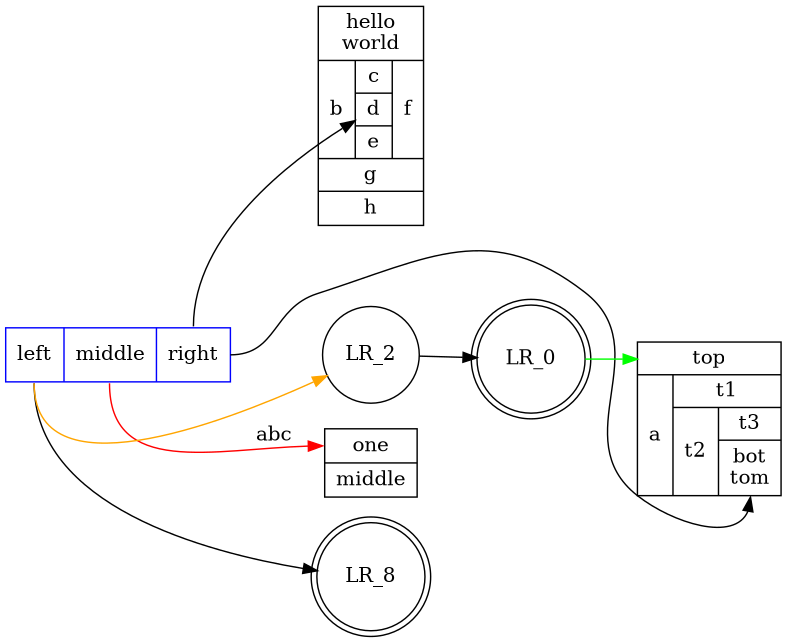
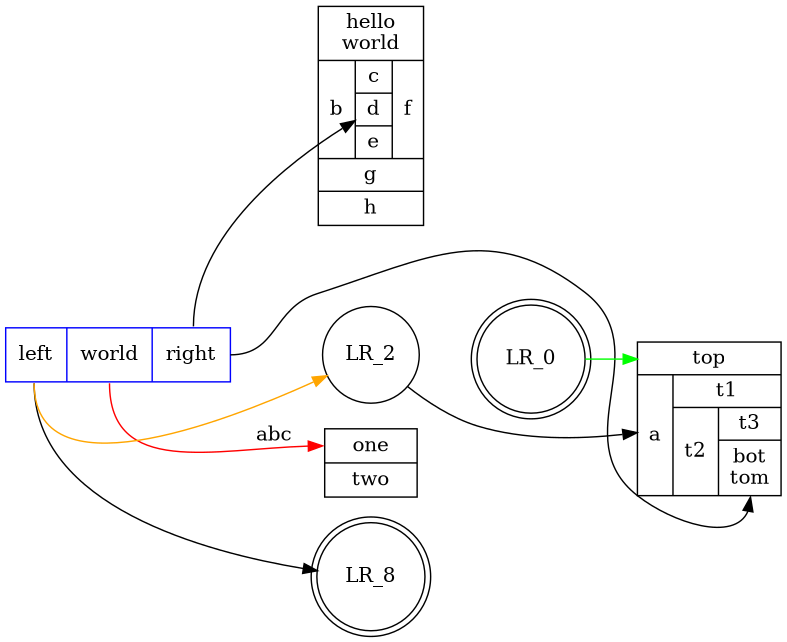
(110, 354) -> (110, 354)
(441, 357) -> (509, 433)
(371, 479) -> (371, 479)
